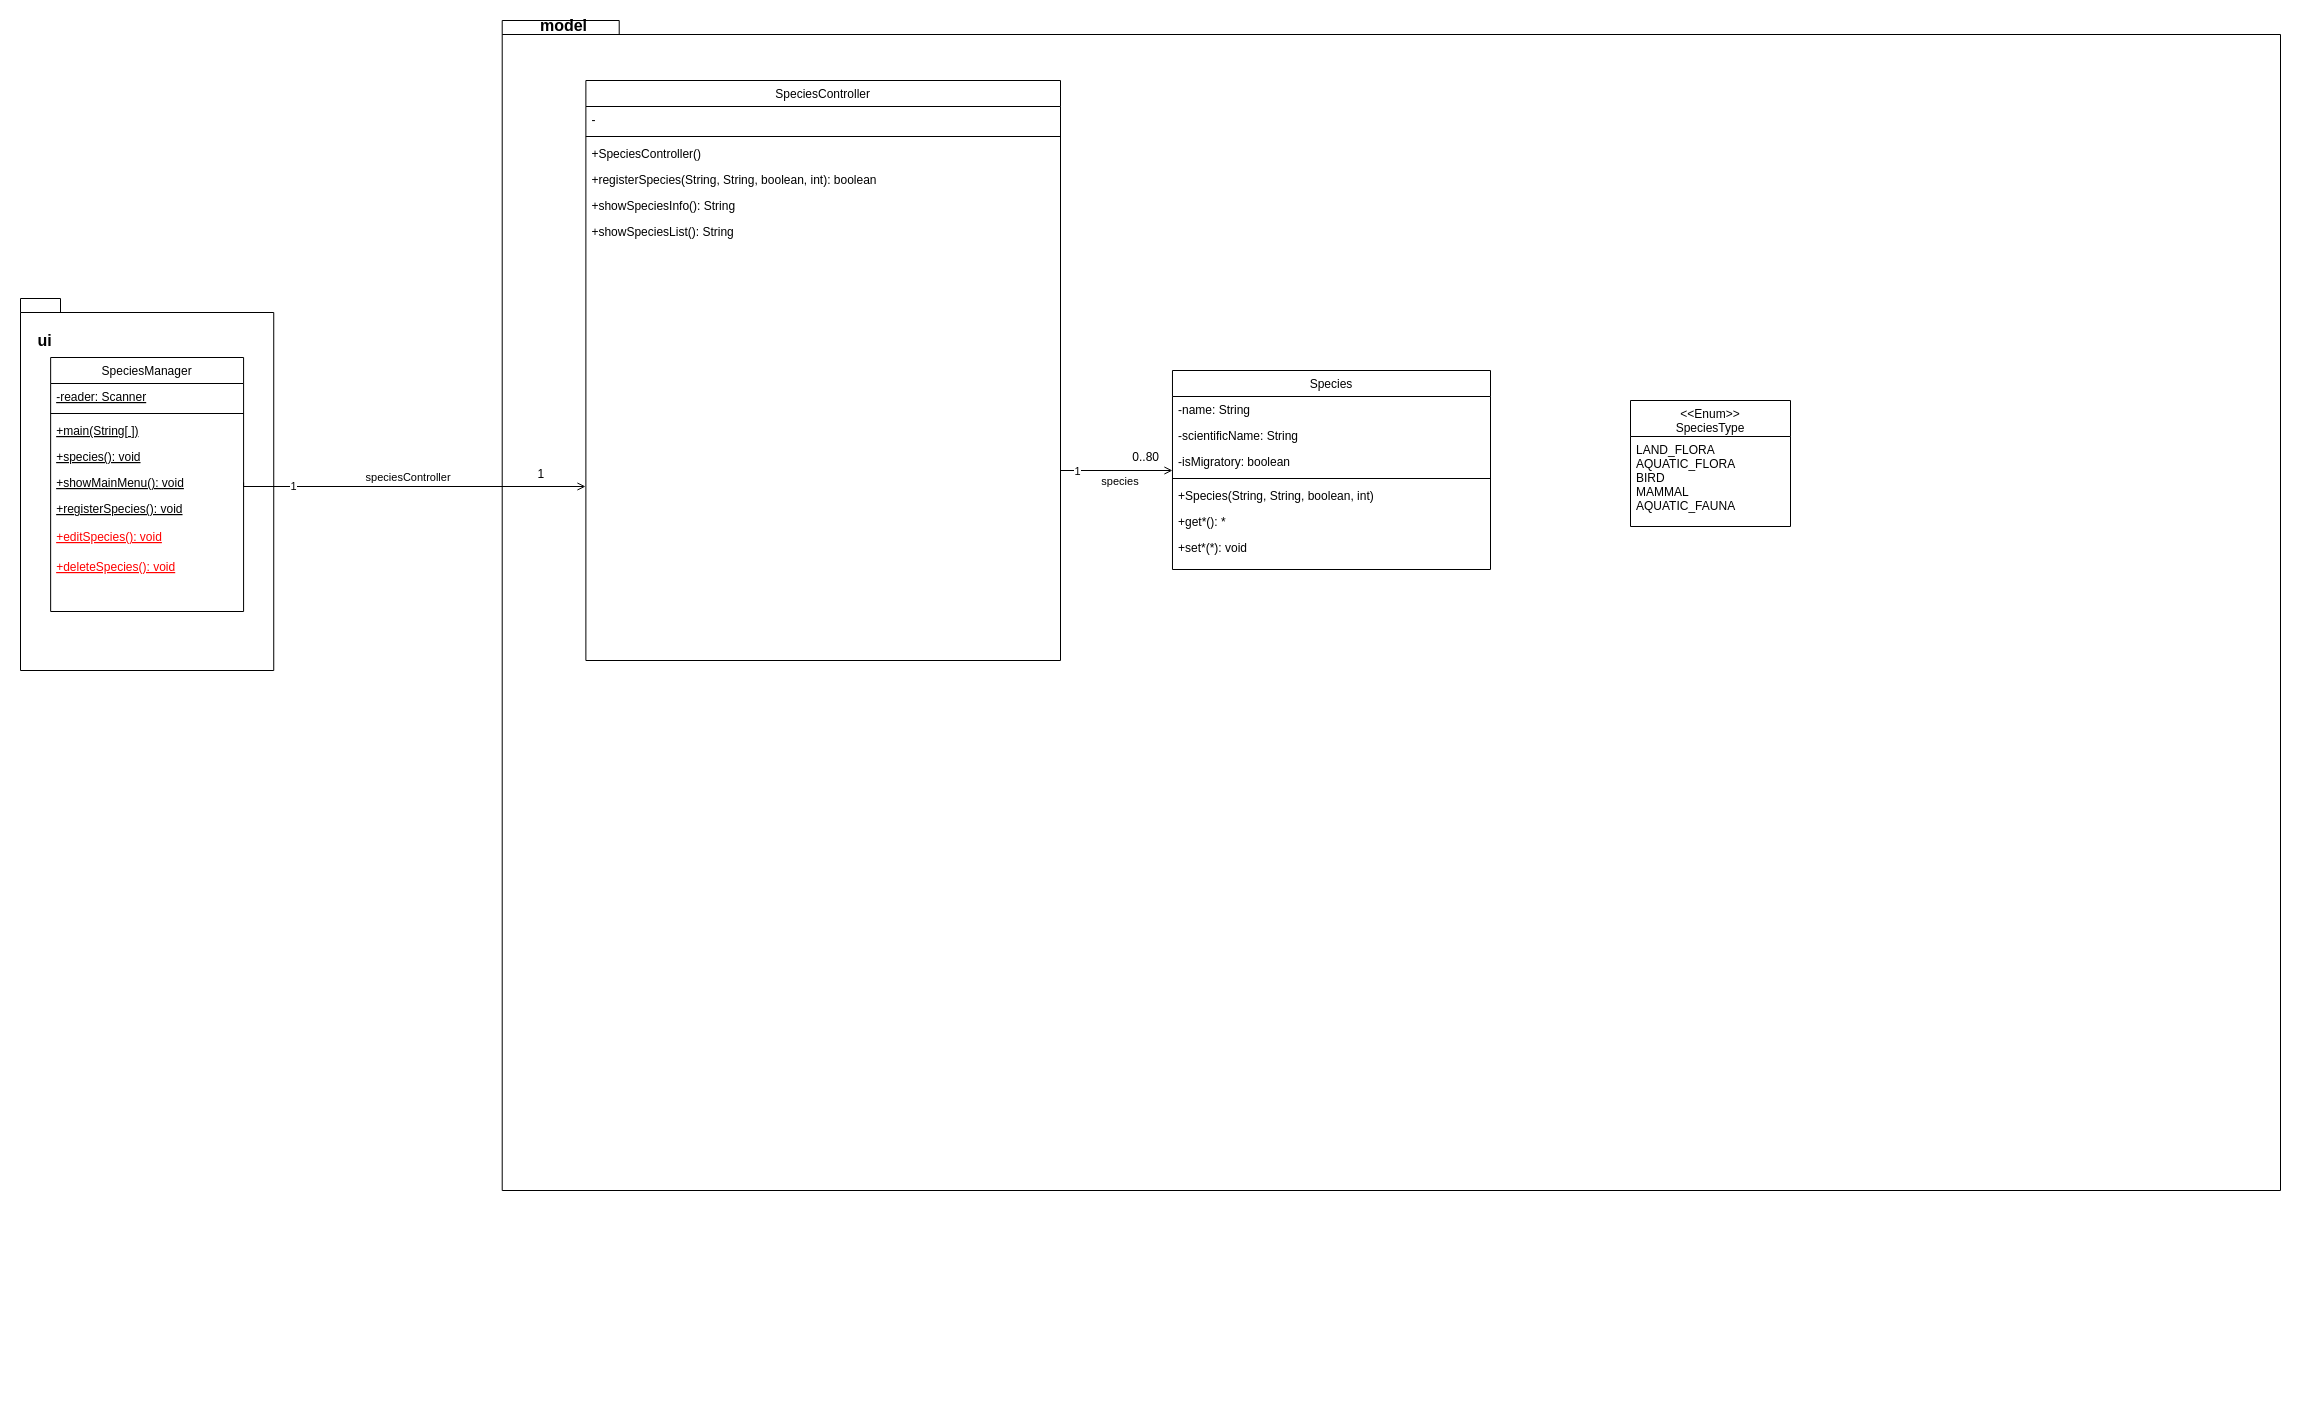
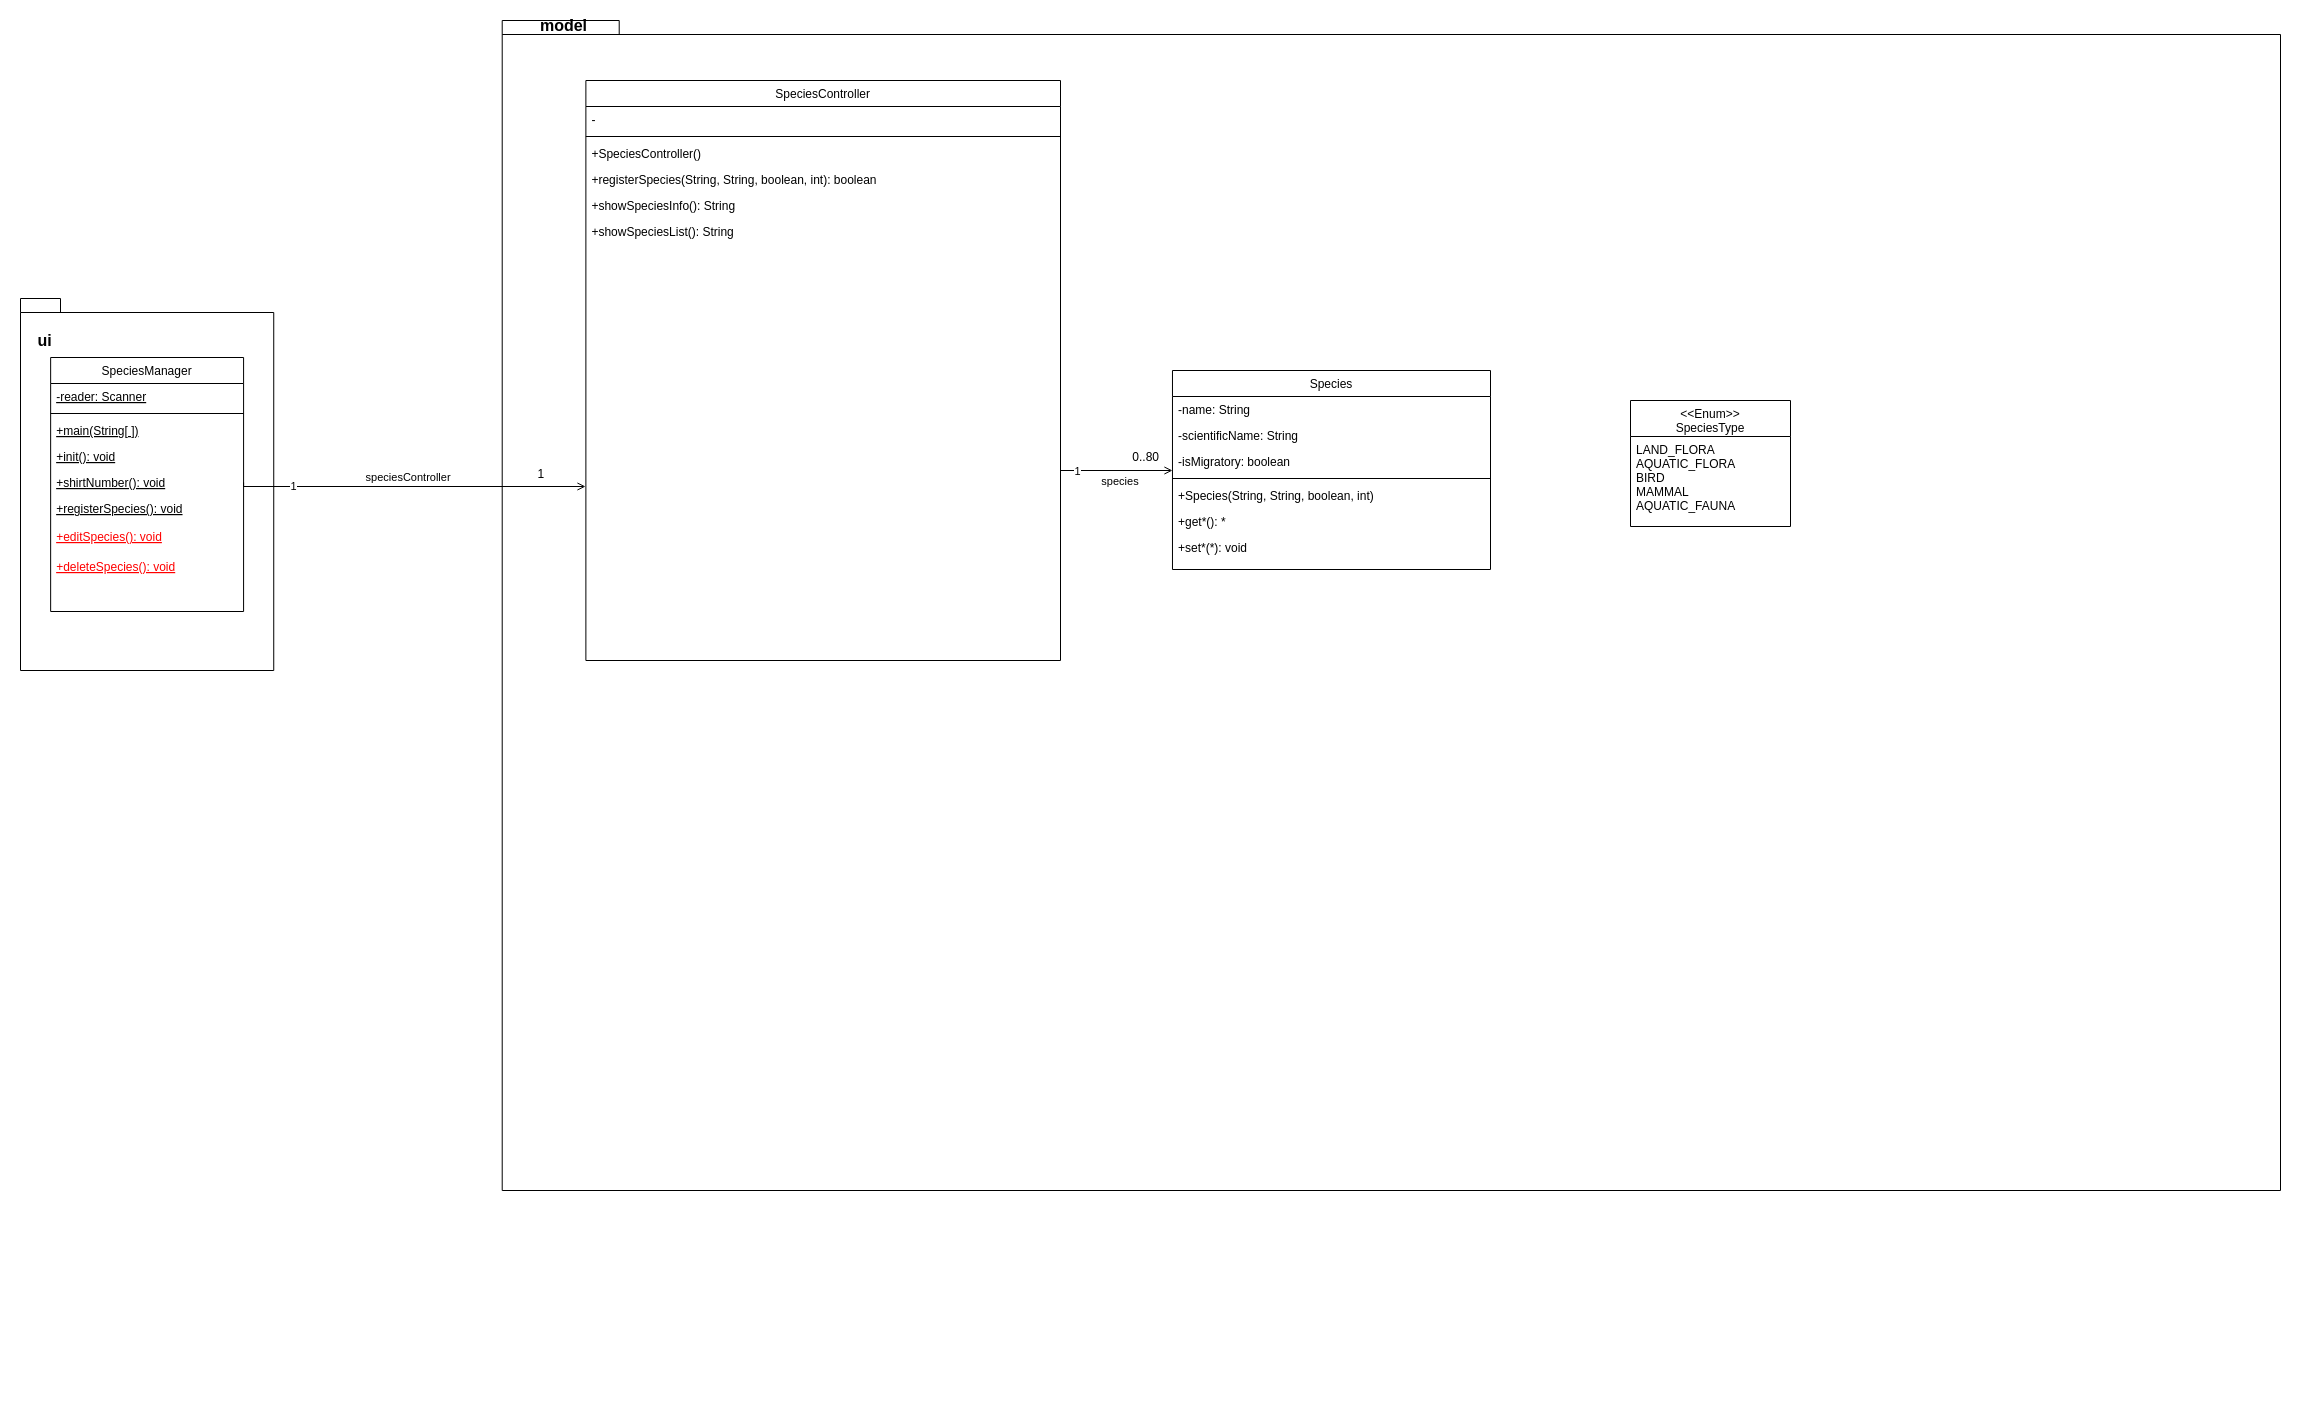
(104, 457) -> (92, 457)
(120, 483) -> (117, 483)
